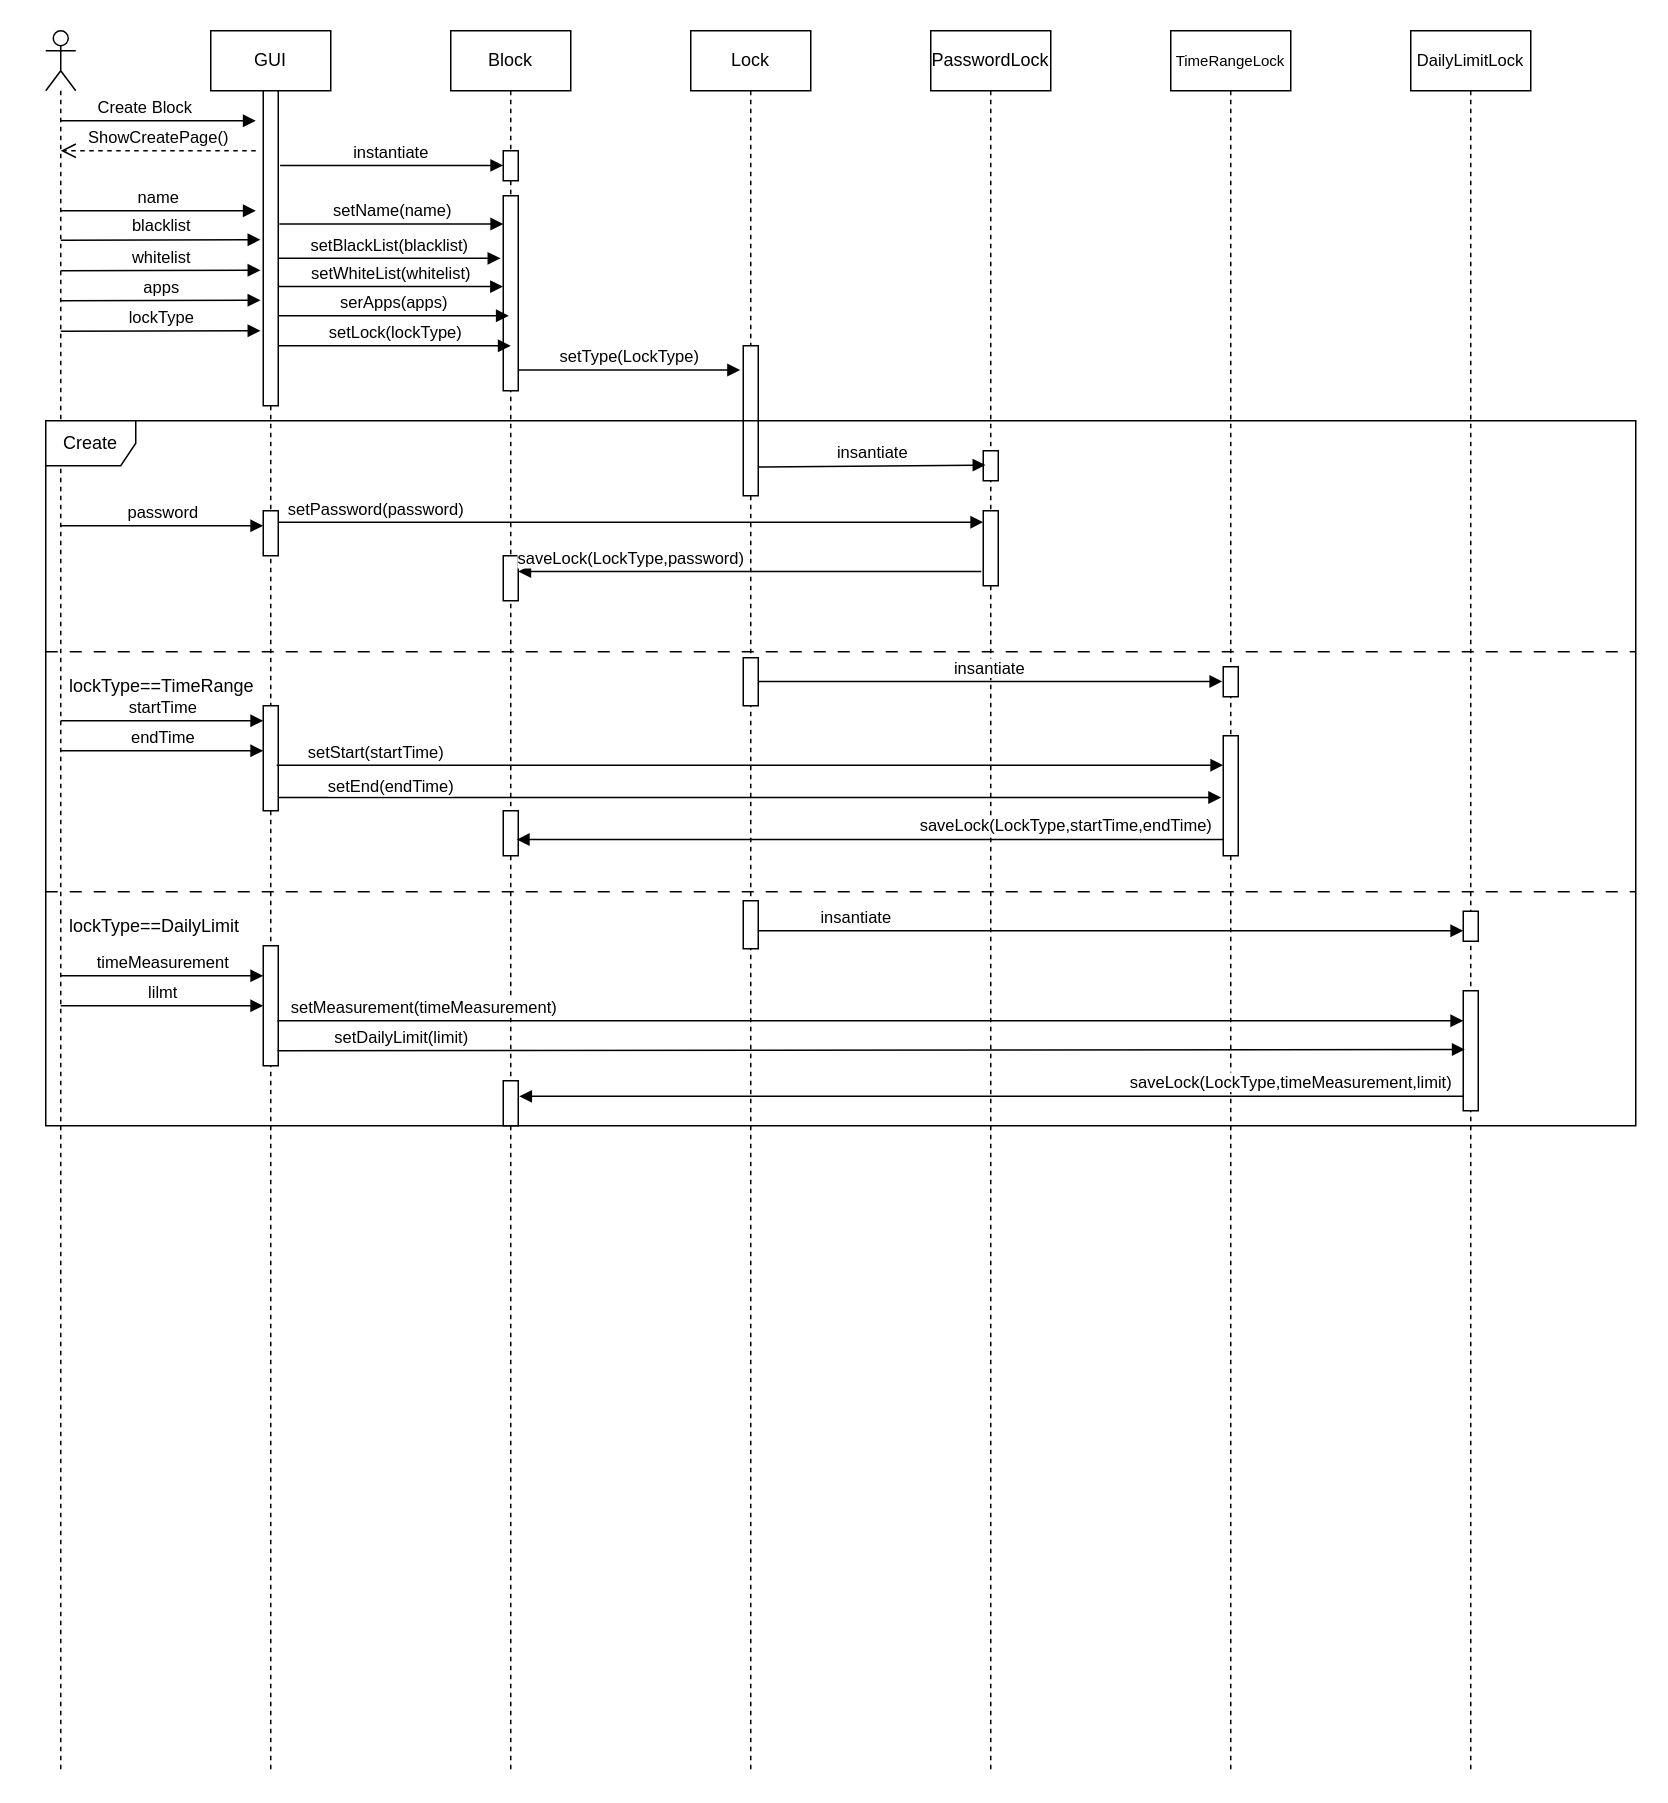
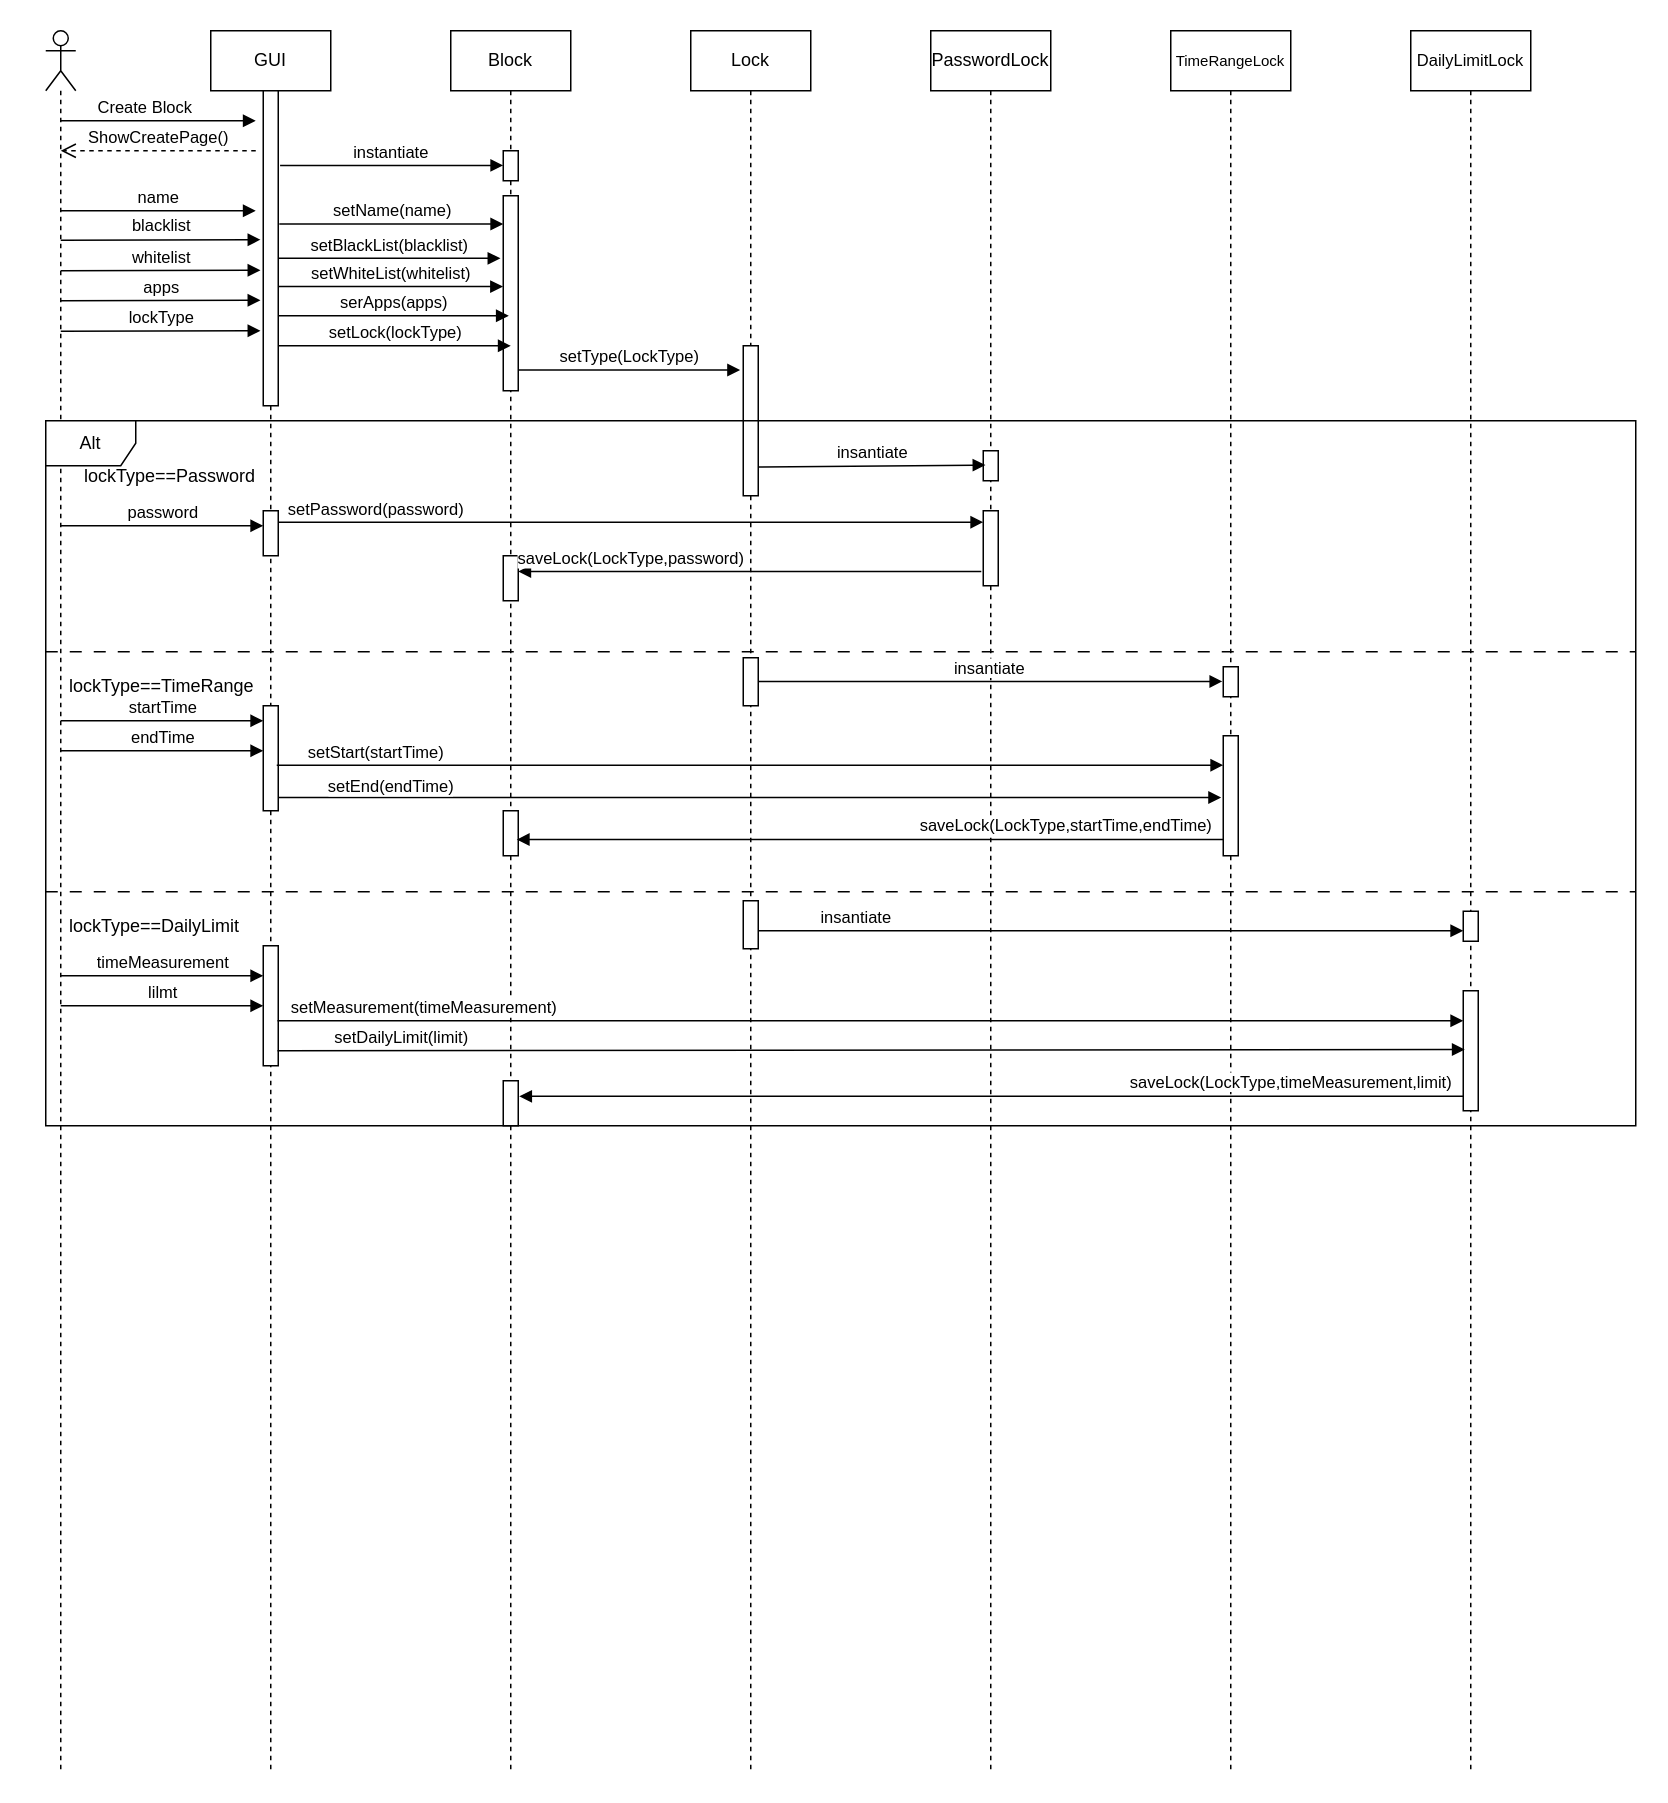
(91, 443) -> (91, 443)
none -> (61, 476)
